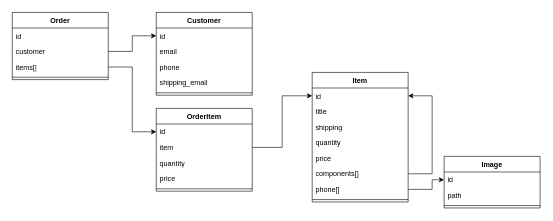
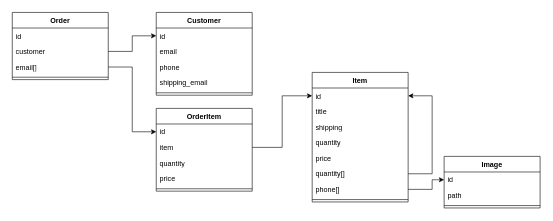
(29, 68) -> (28, 68)
(340, 174) -> (335, 174)
